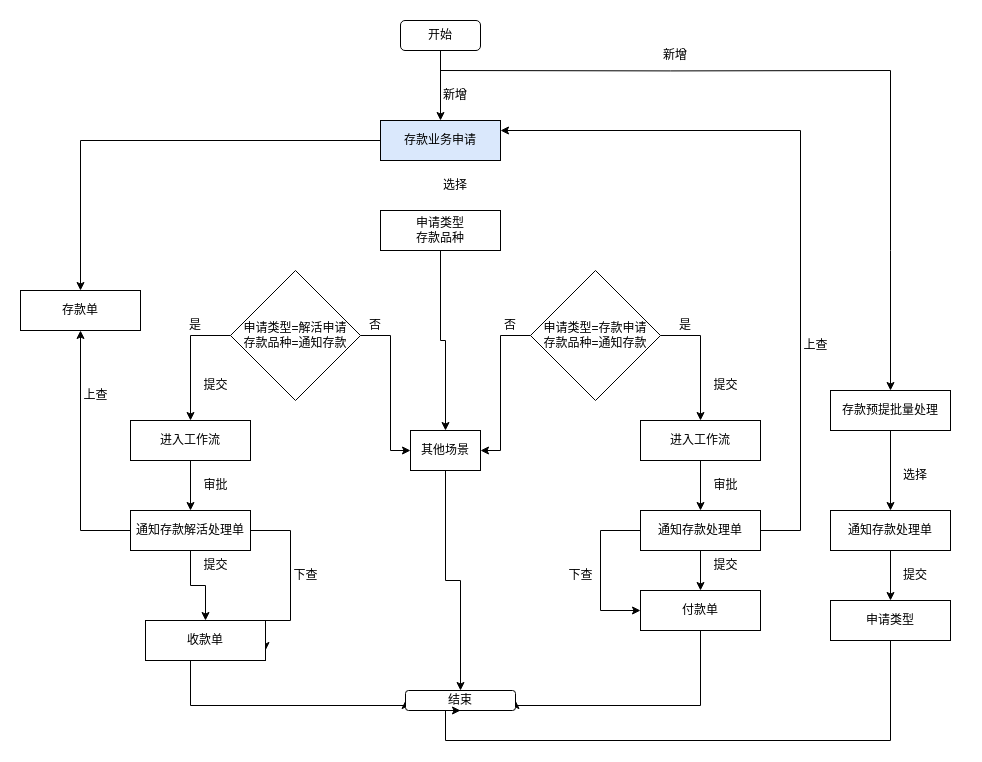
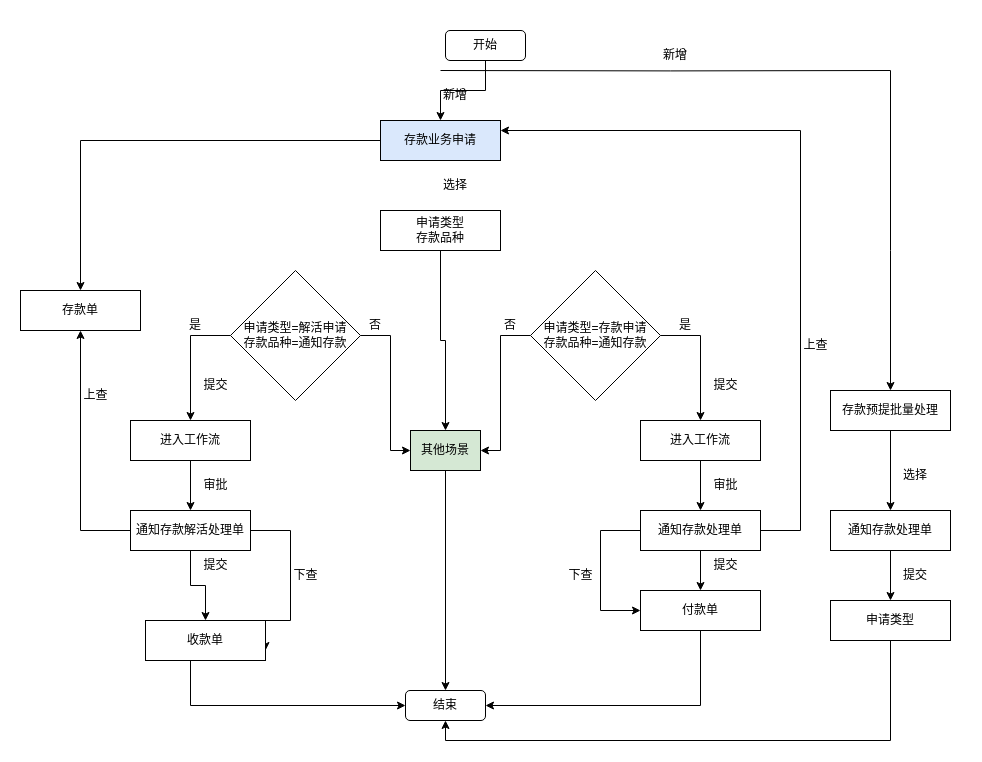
(441, 36) -> (486, 46)
(446, 451) -> (446, 451)
(461, 701) -> (446, 706)
